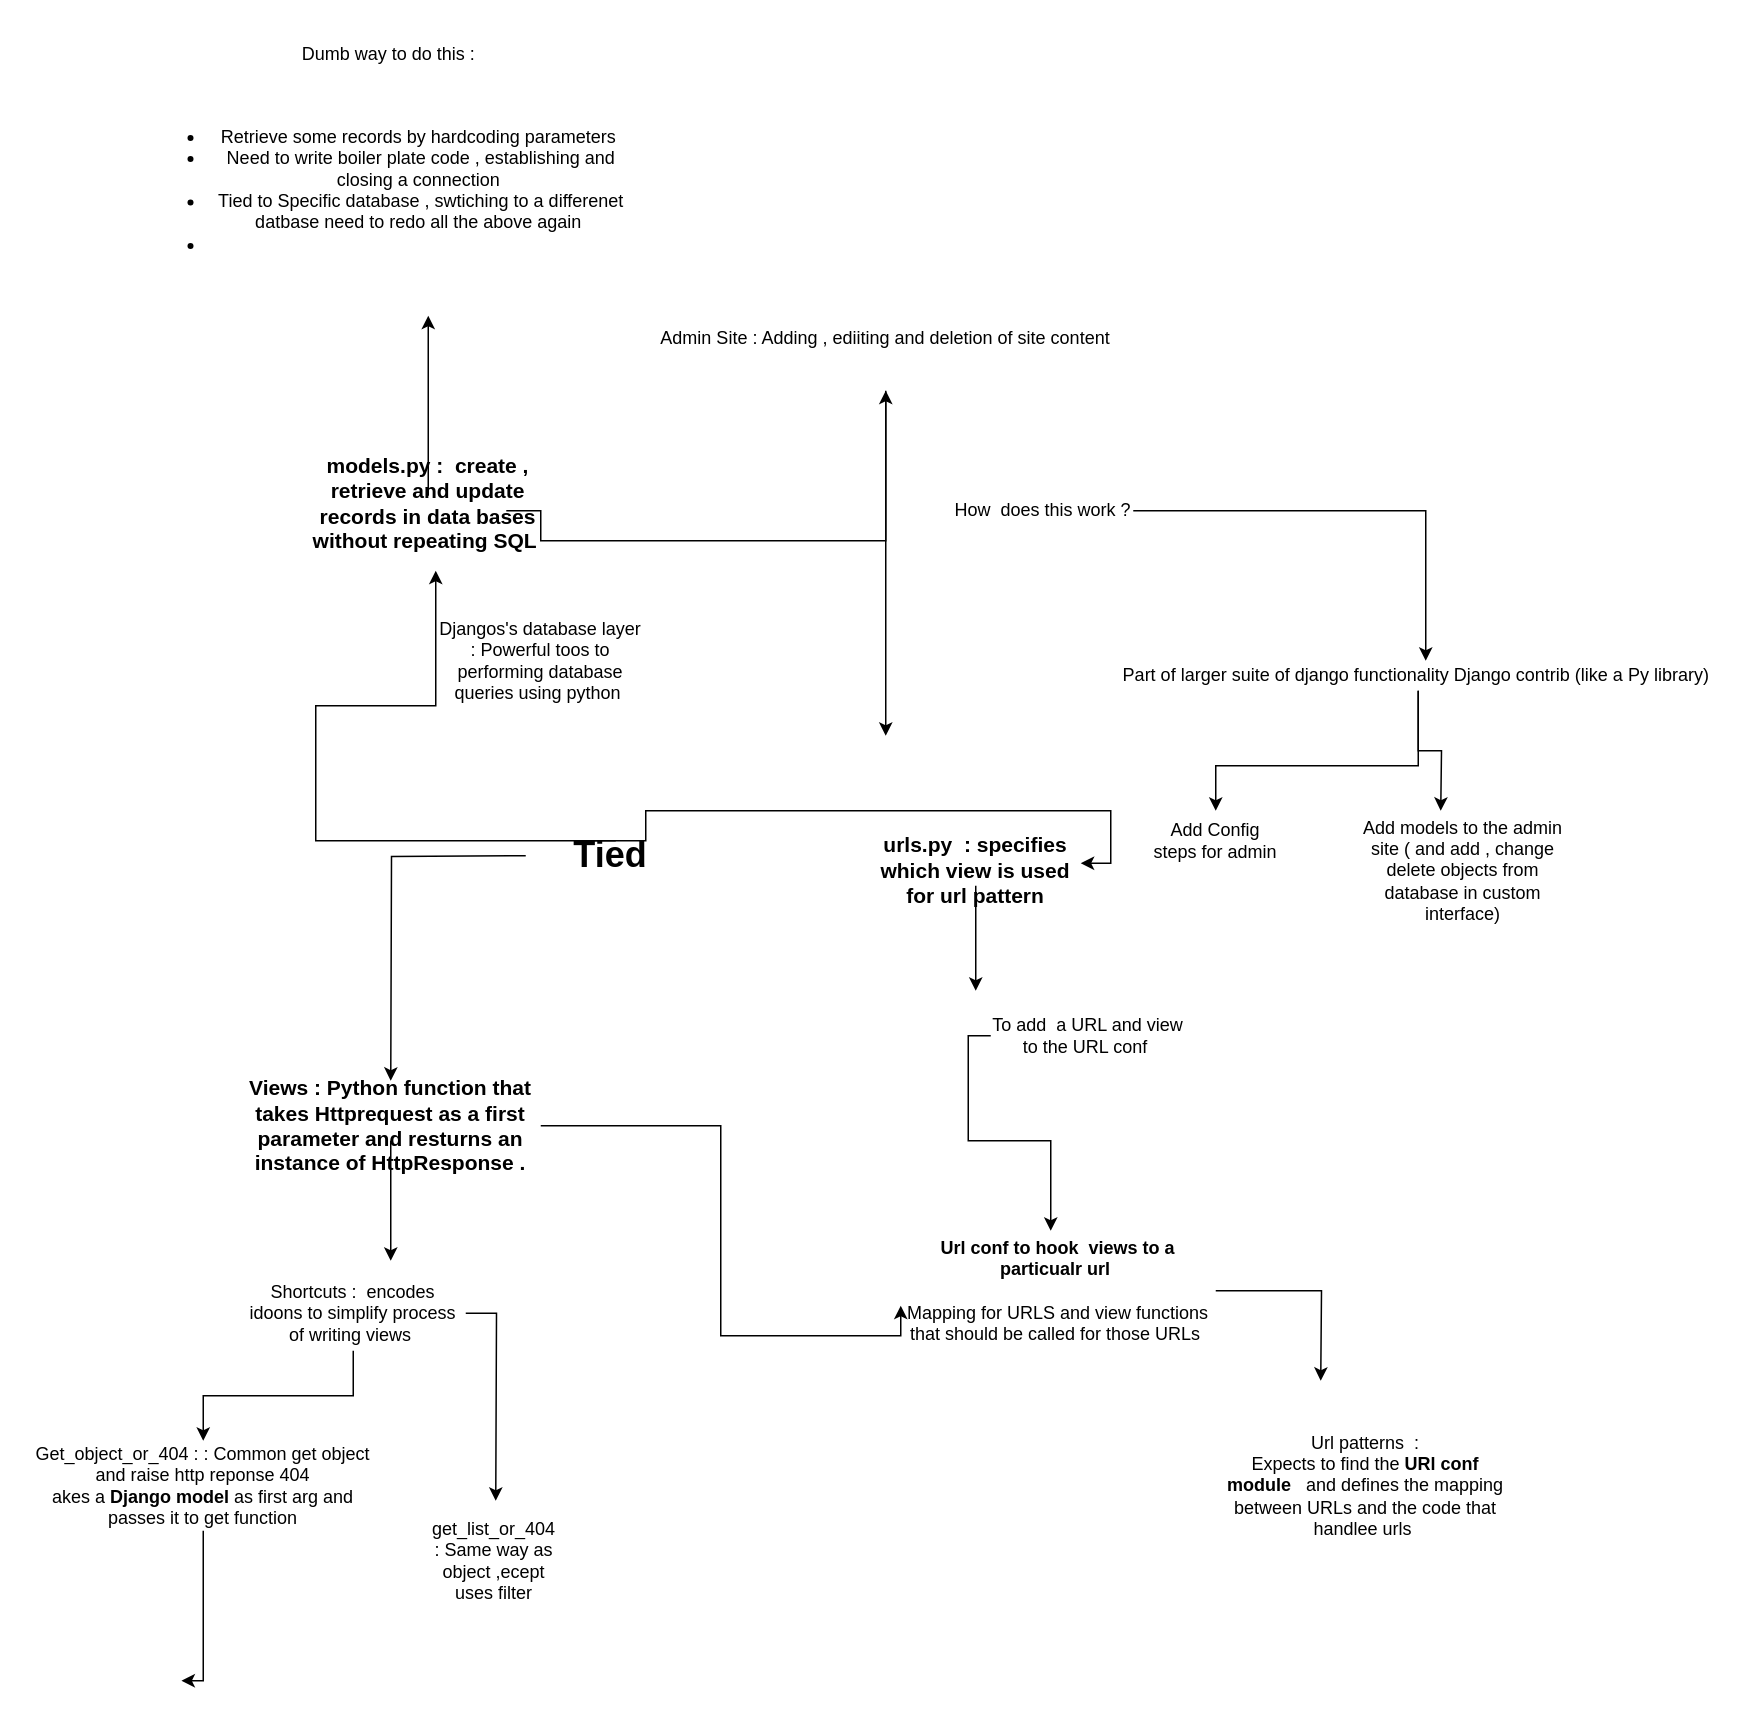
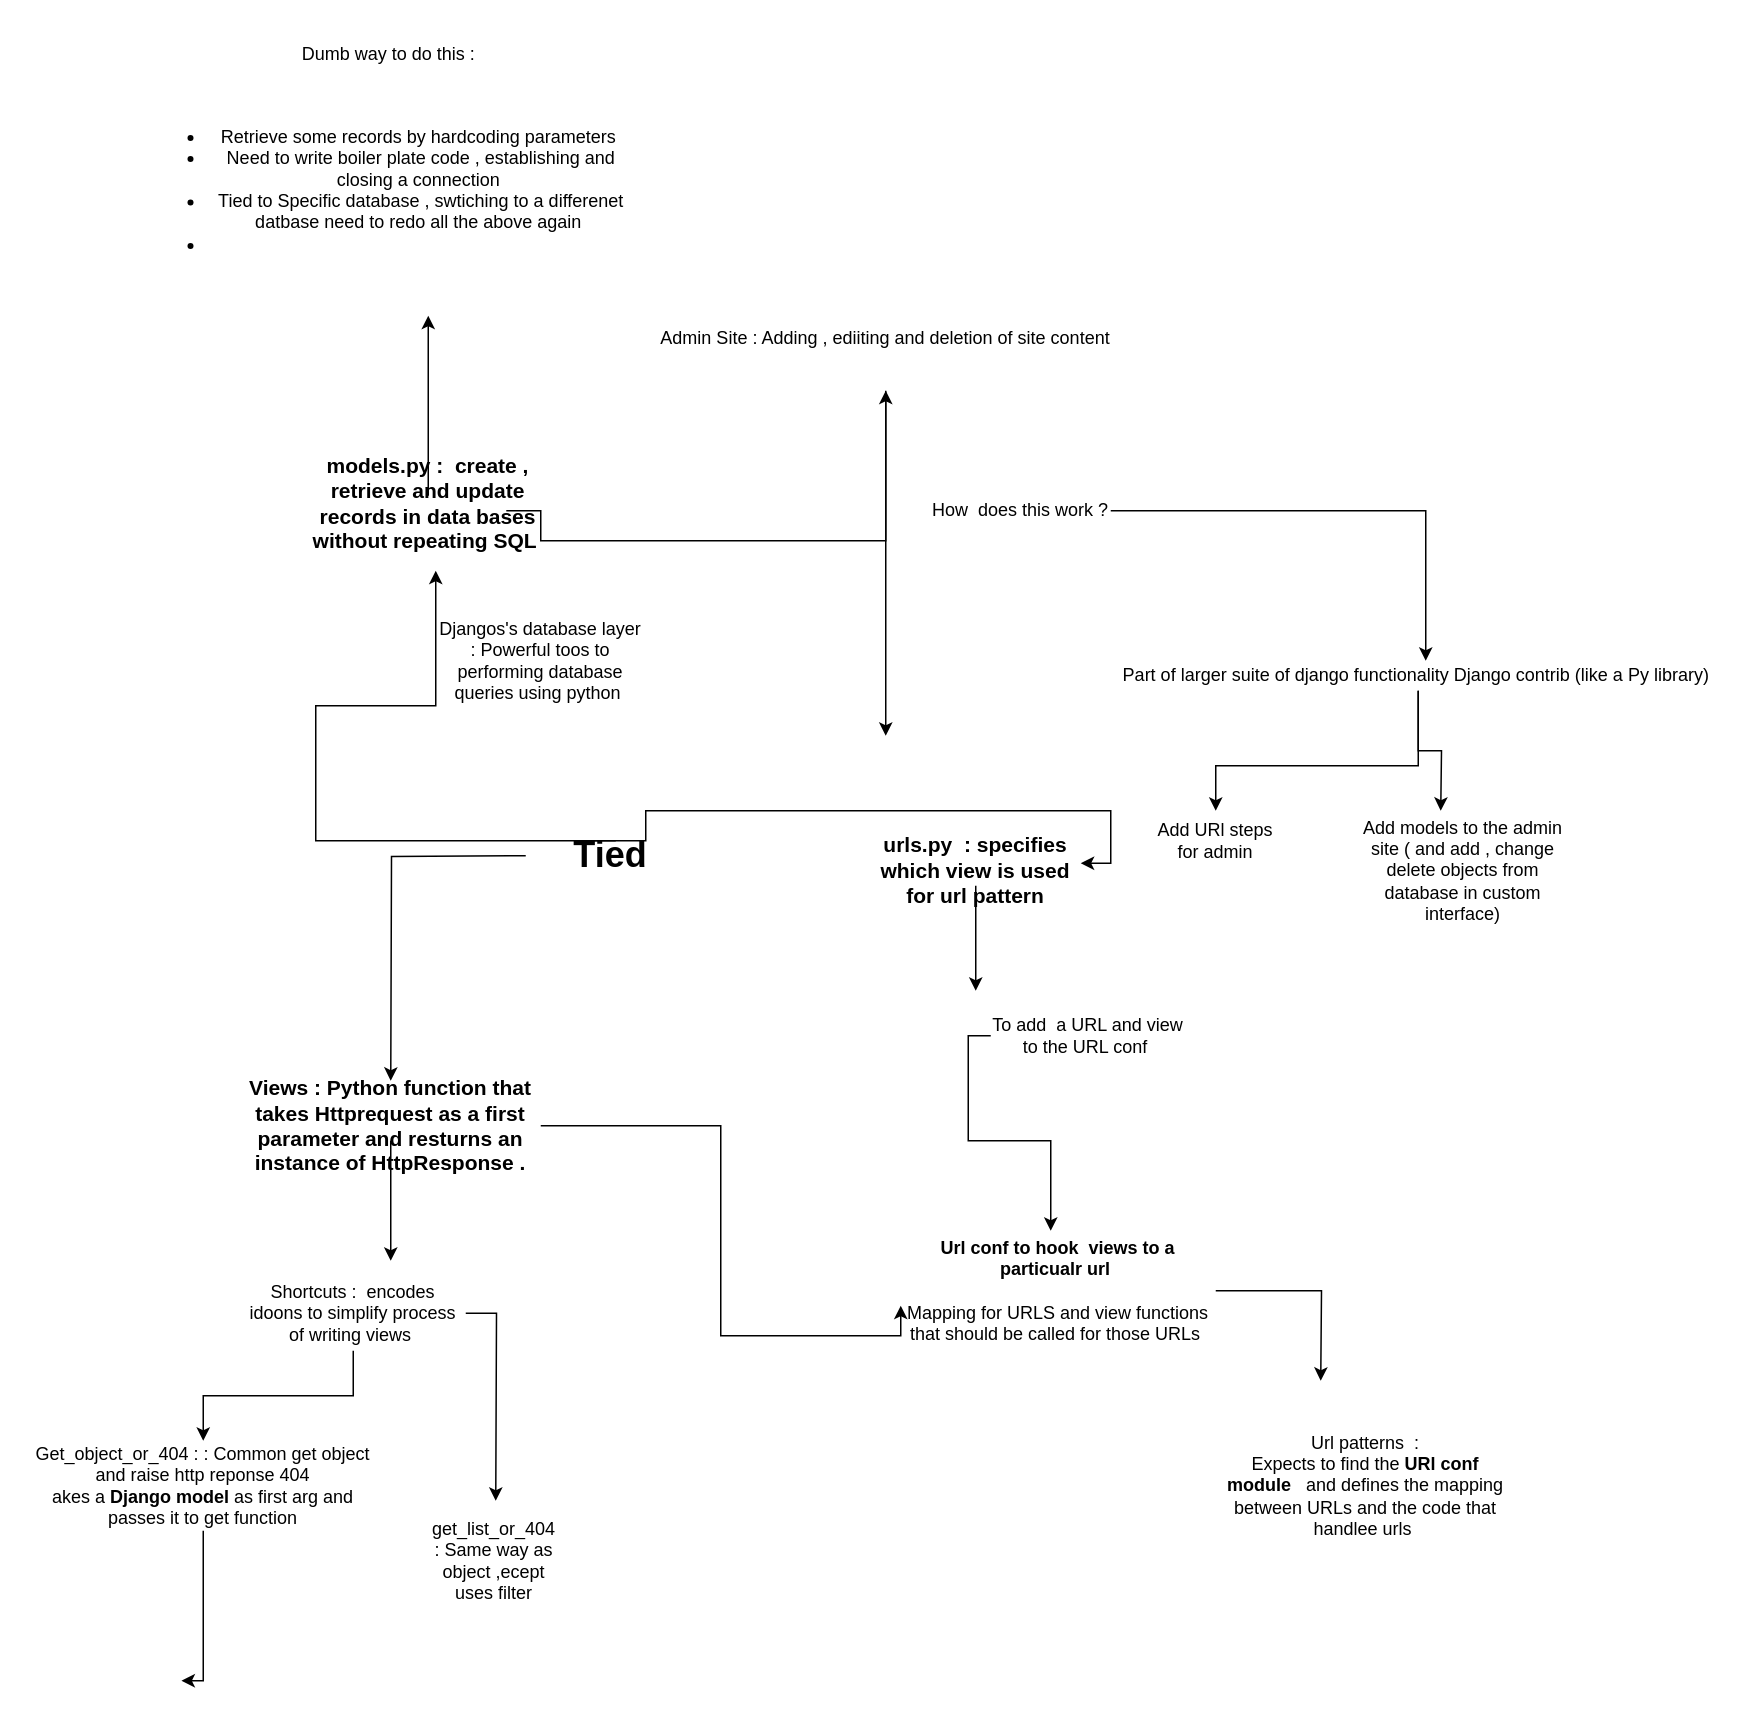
(1043, 511) -> (1021, 511)
(1216, 841) -> (1216, 841)
